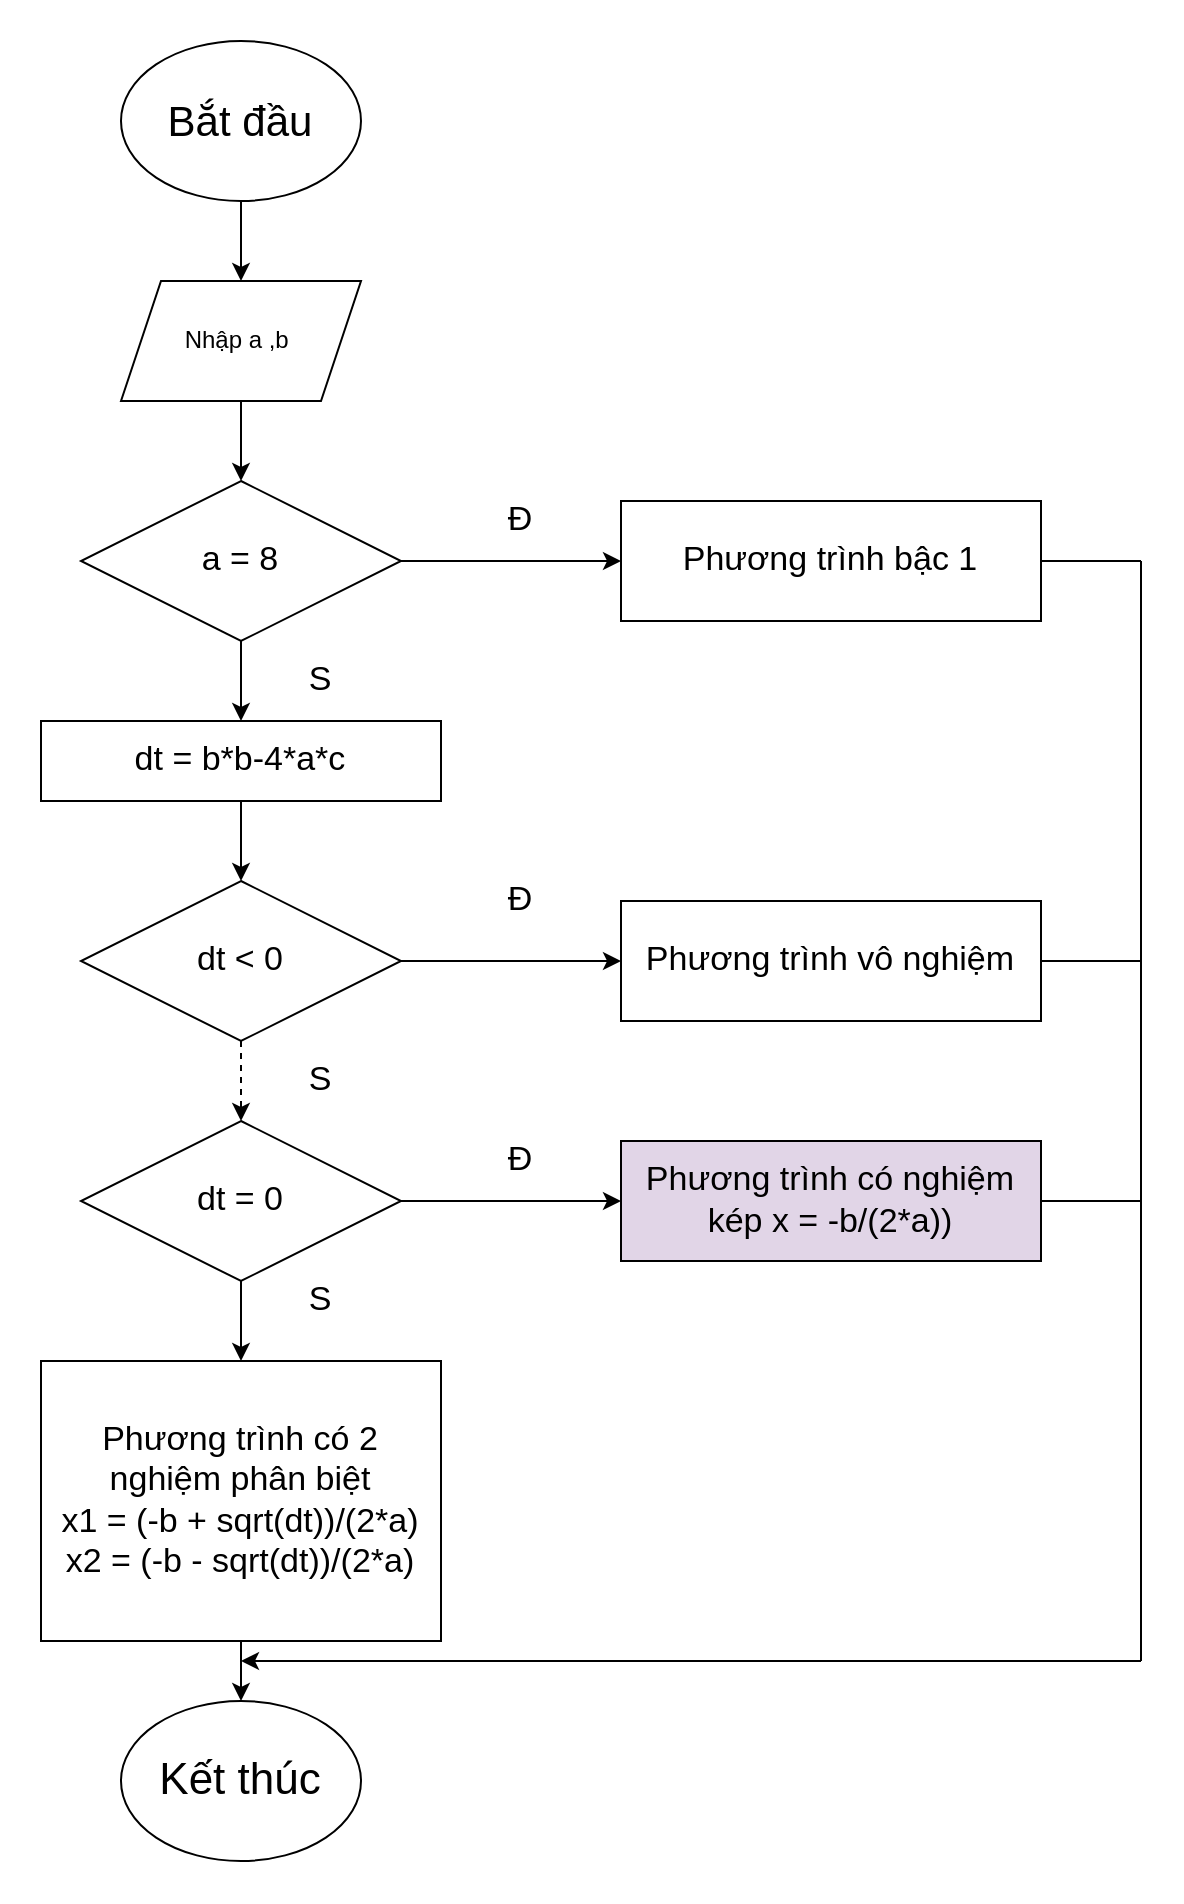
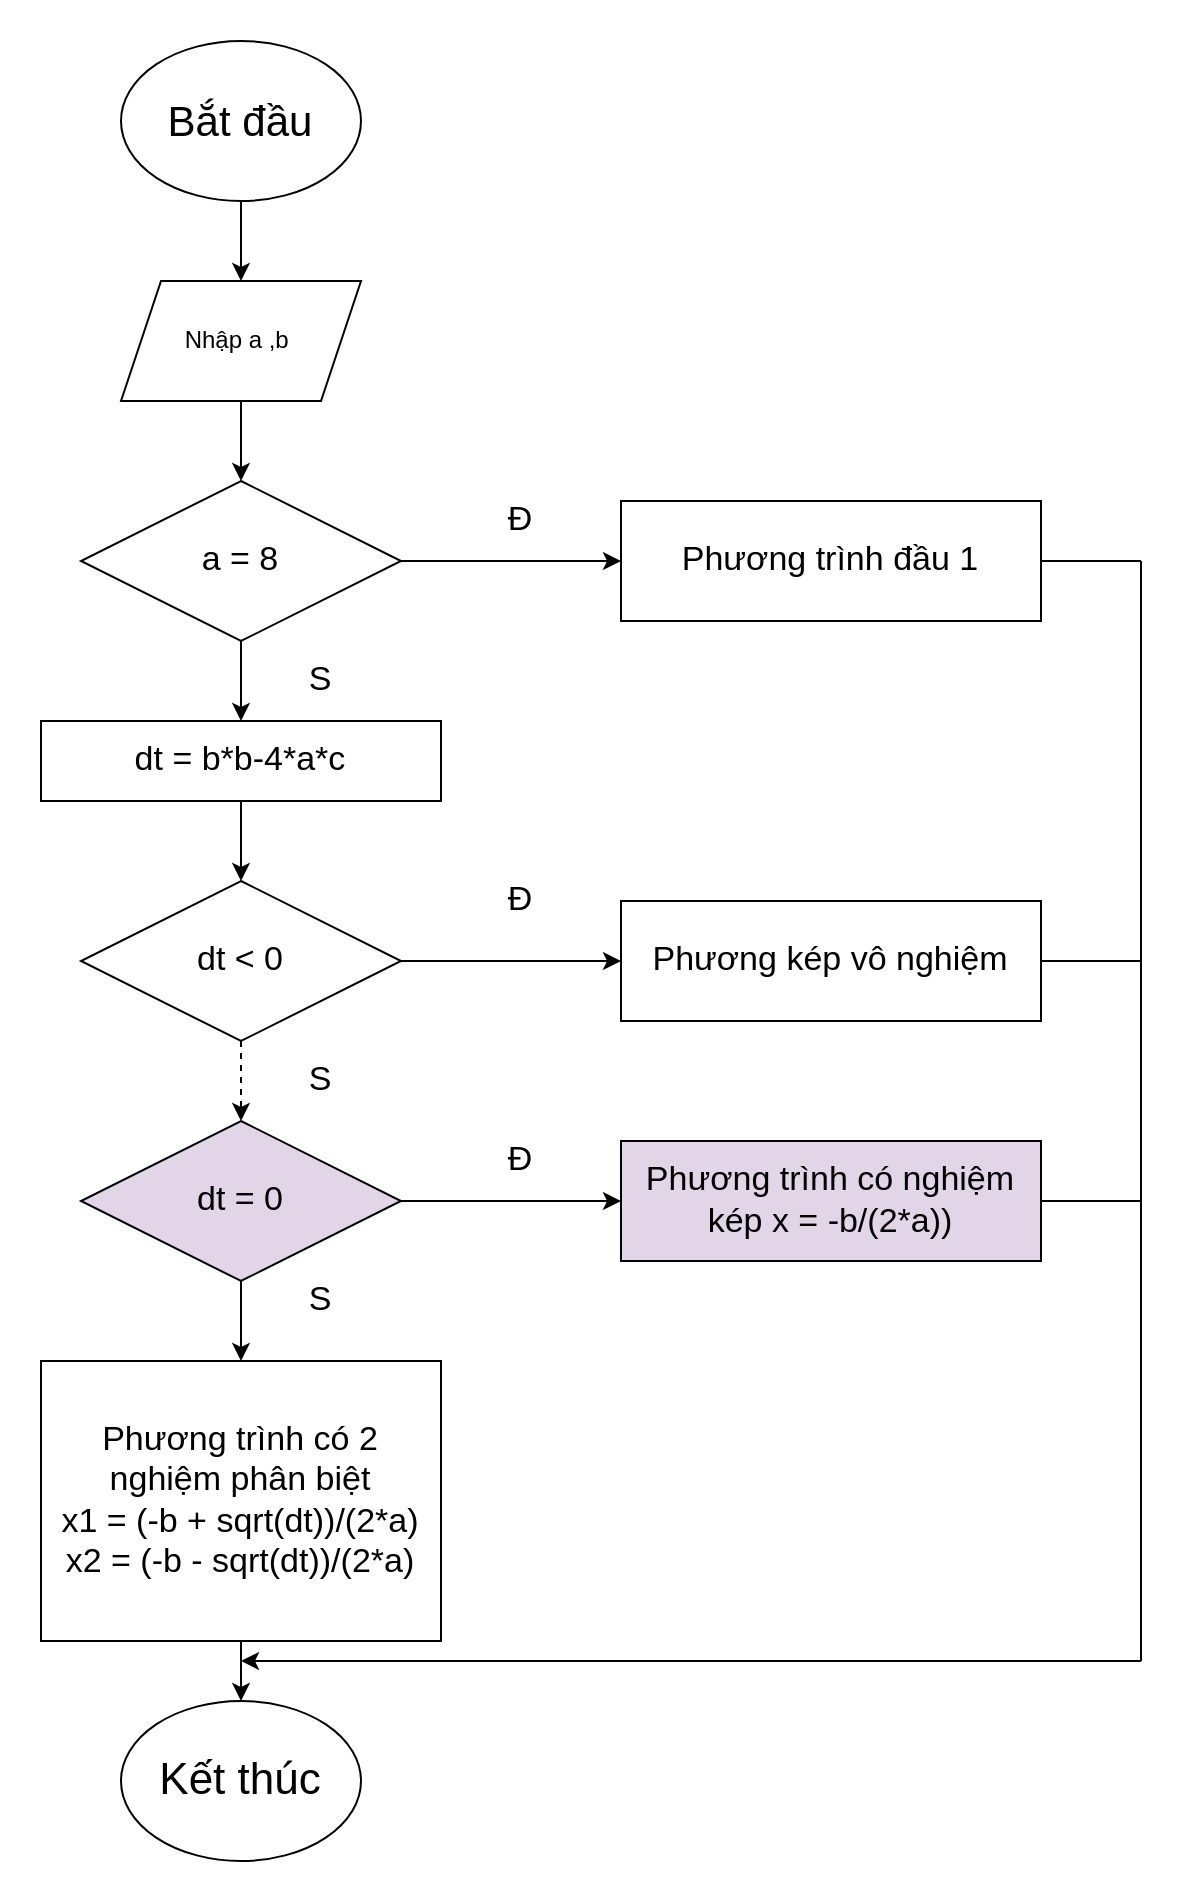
(831, 561) -> (831, 561)
(831, 961) -> (831, 961)
(241, 1201) -> (241, 1201)
